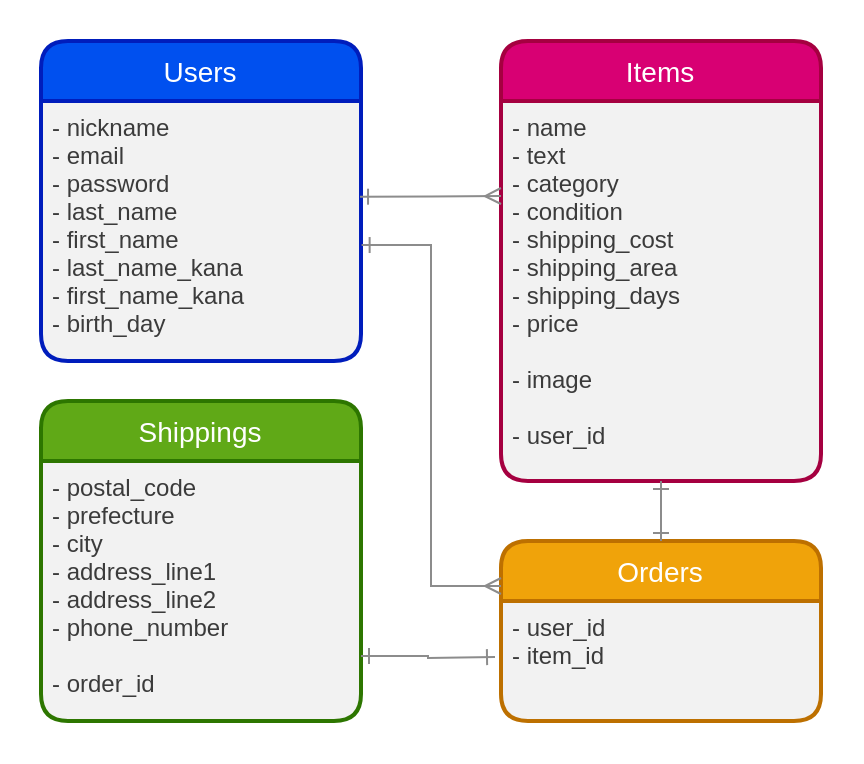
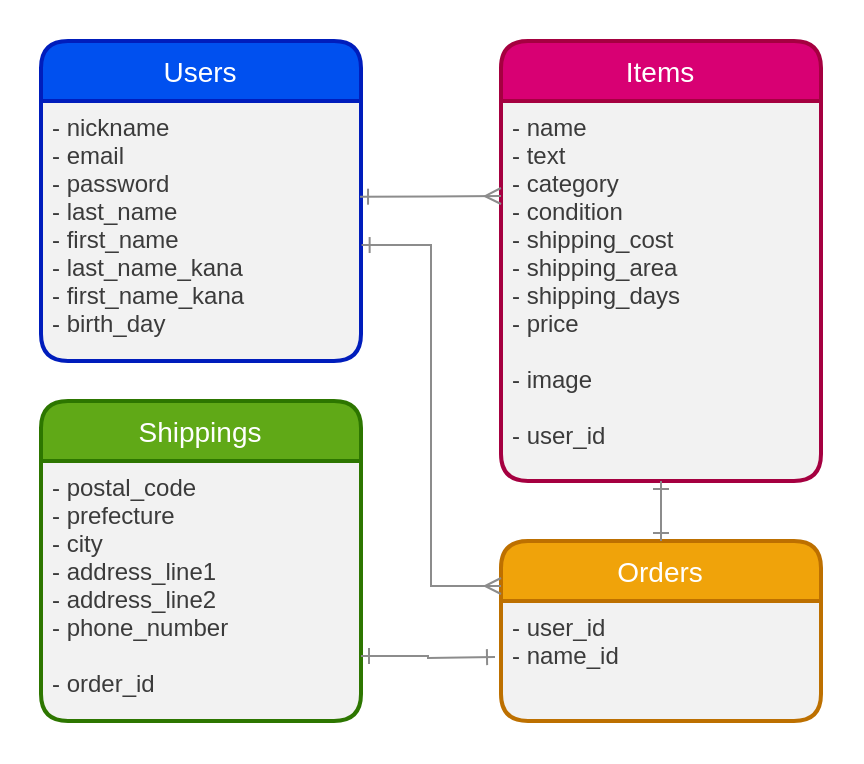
(566, 628) -> (566, 628)
